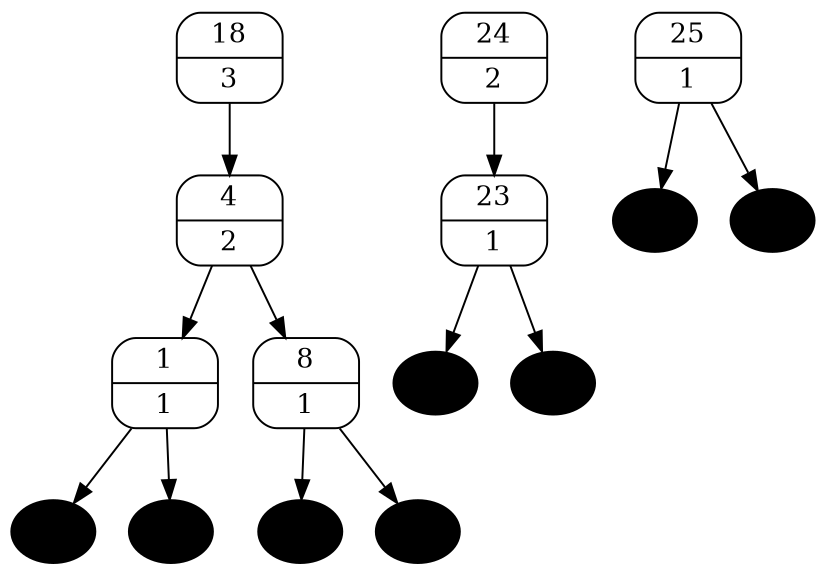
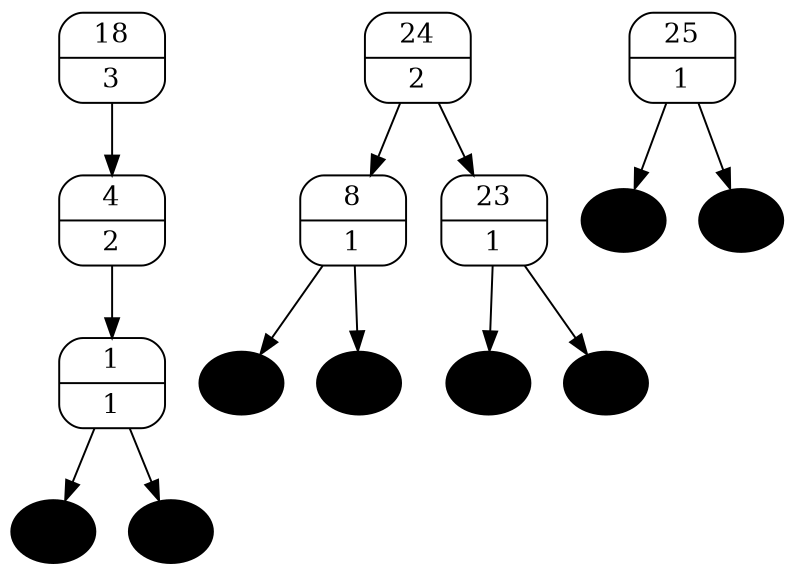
(264, 293) -> (389, 130)
